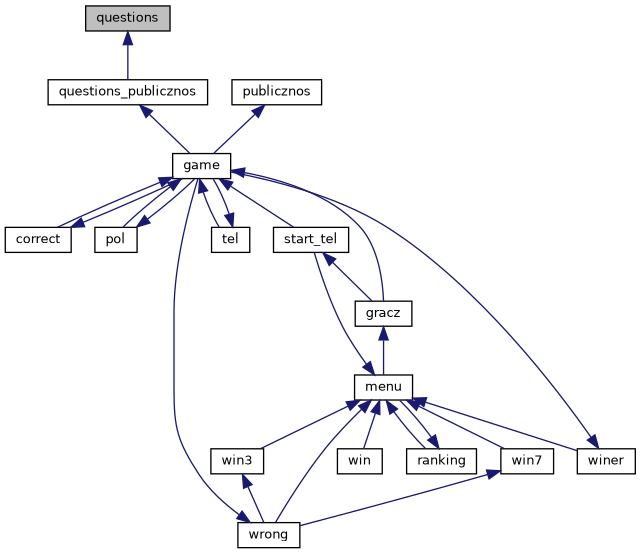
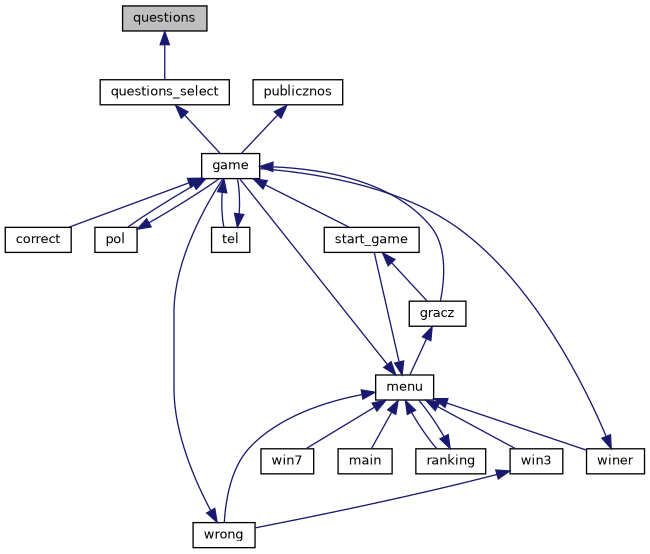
(128, 92) -> (165, 92)
(133, 201) -> (314, 272)
(311, 240) -> (372, 240)
(360, 461) -> (365, 461)
(394, 500) -> none
